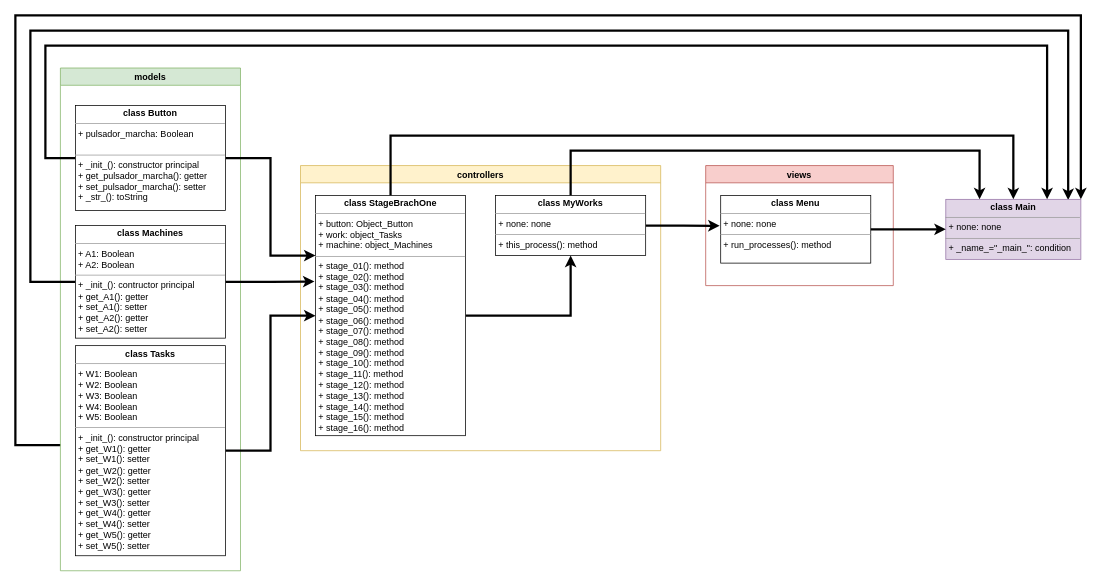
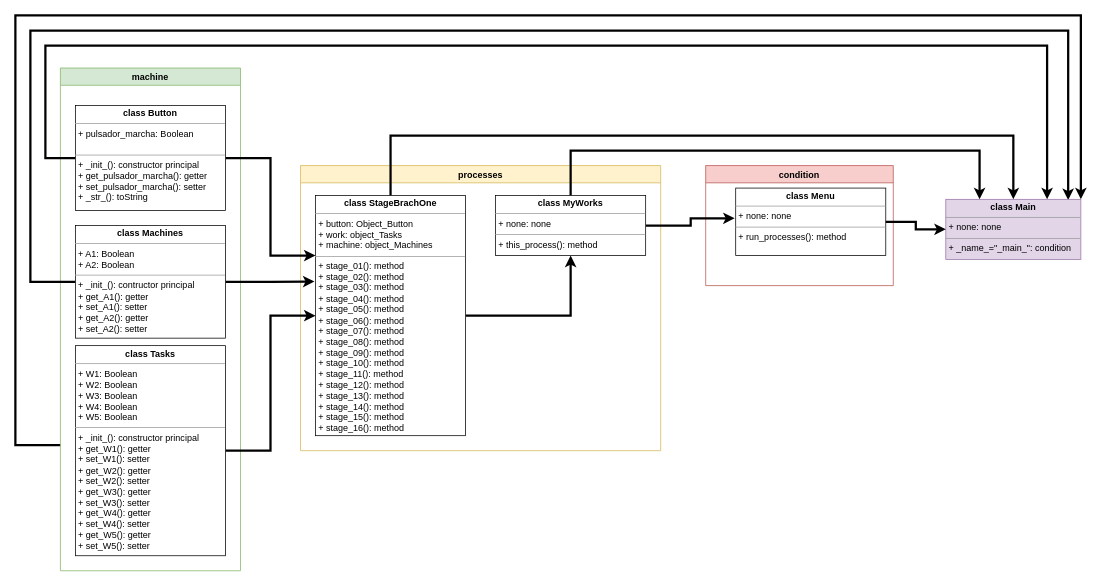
(150, 77) -> (150, 77)
(480, 174) -> (480, 174)
(799, 174) -> (799, 174)
(795, 229) -> (810, 222)
